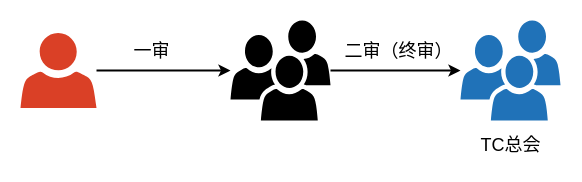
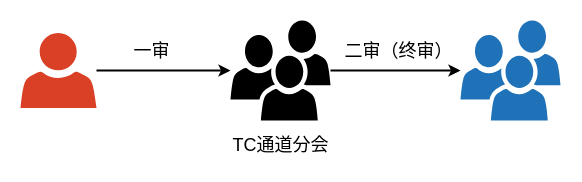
none -> (281, 146)
(511, 146) -> none
